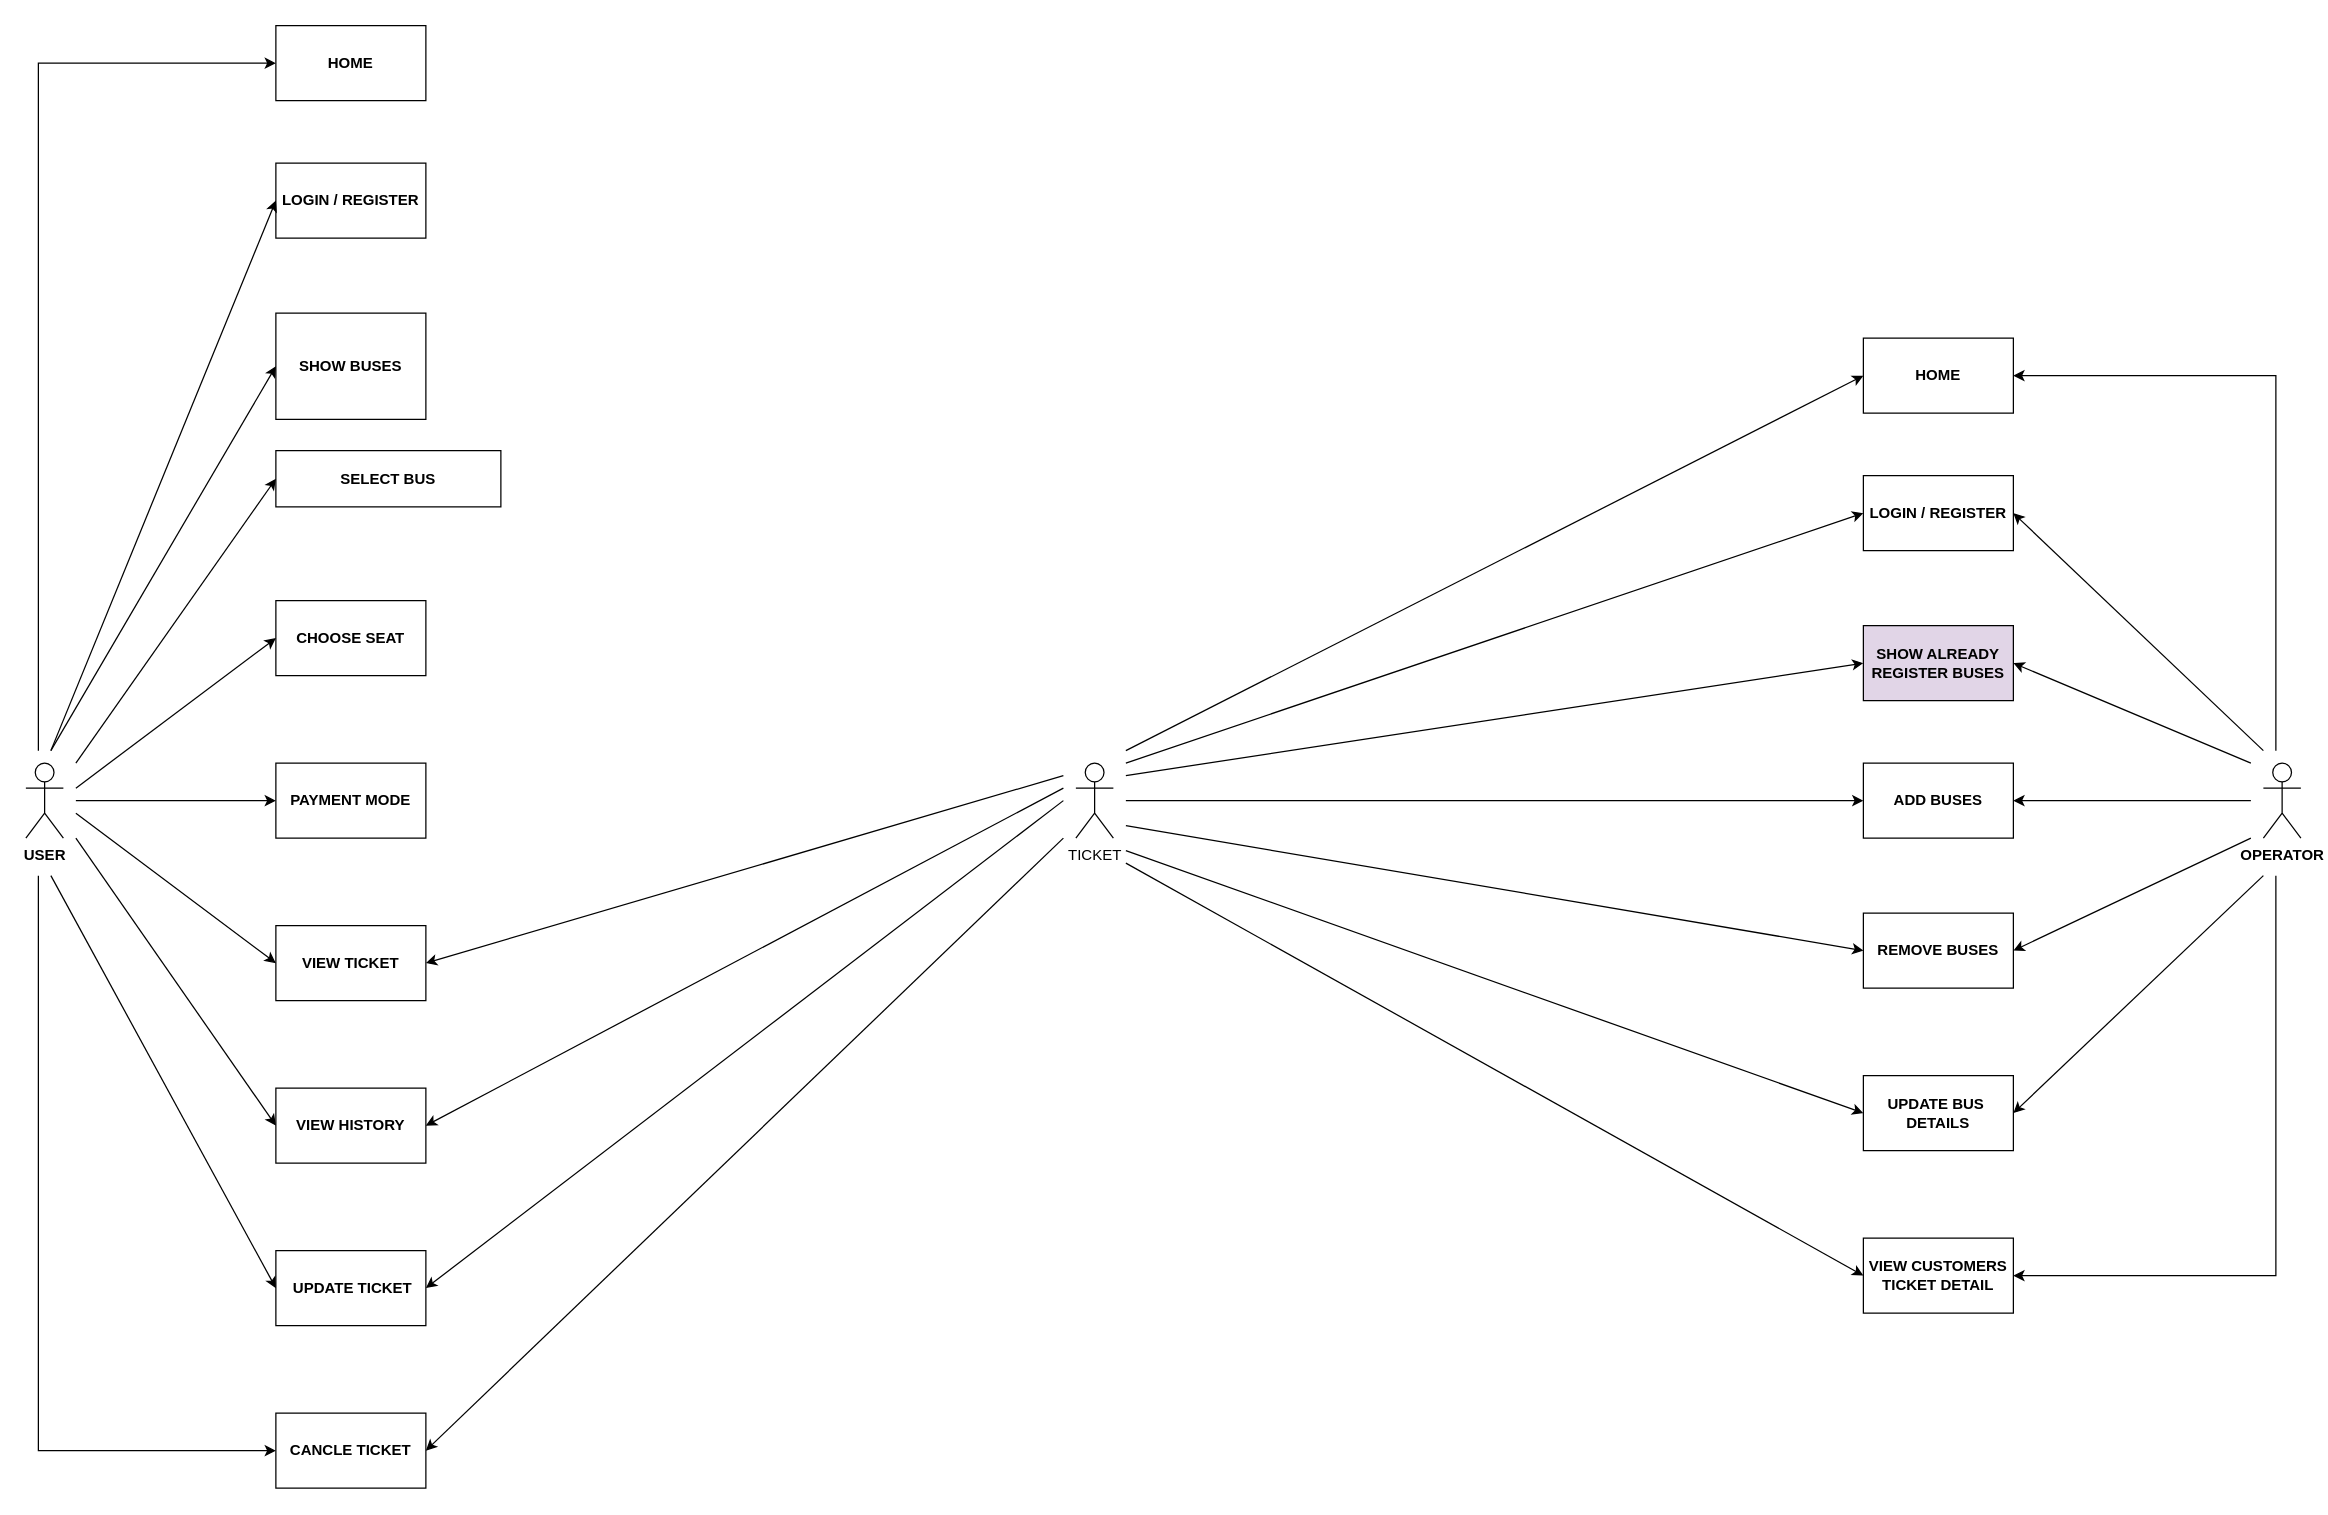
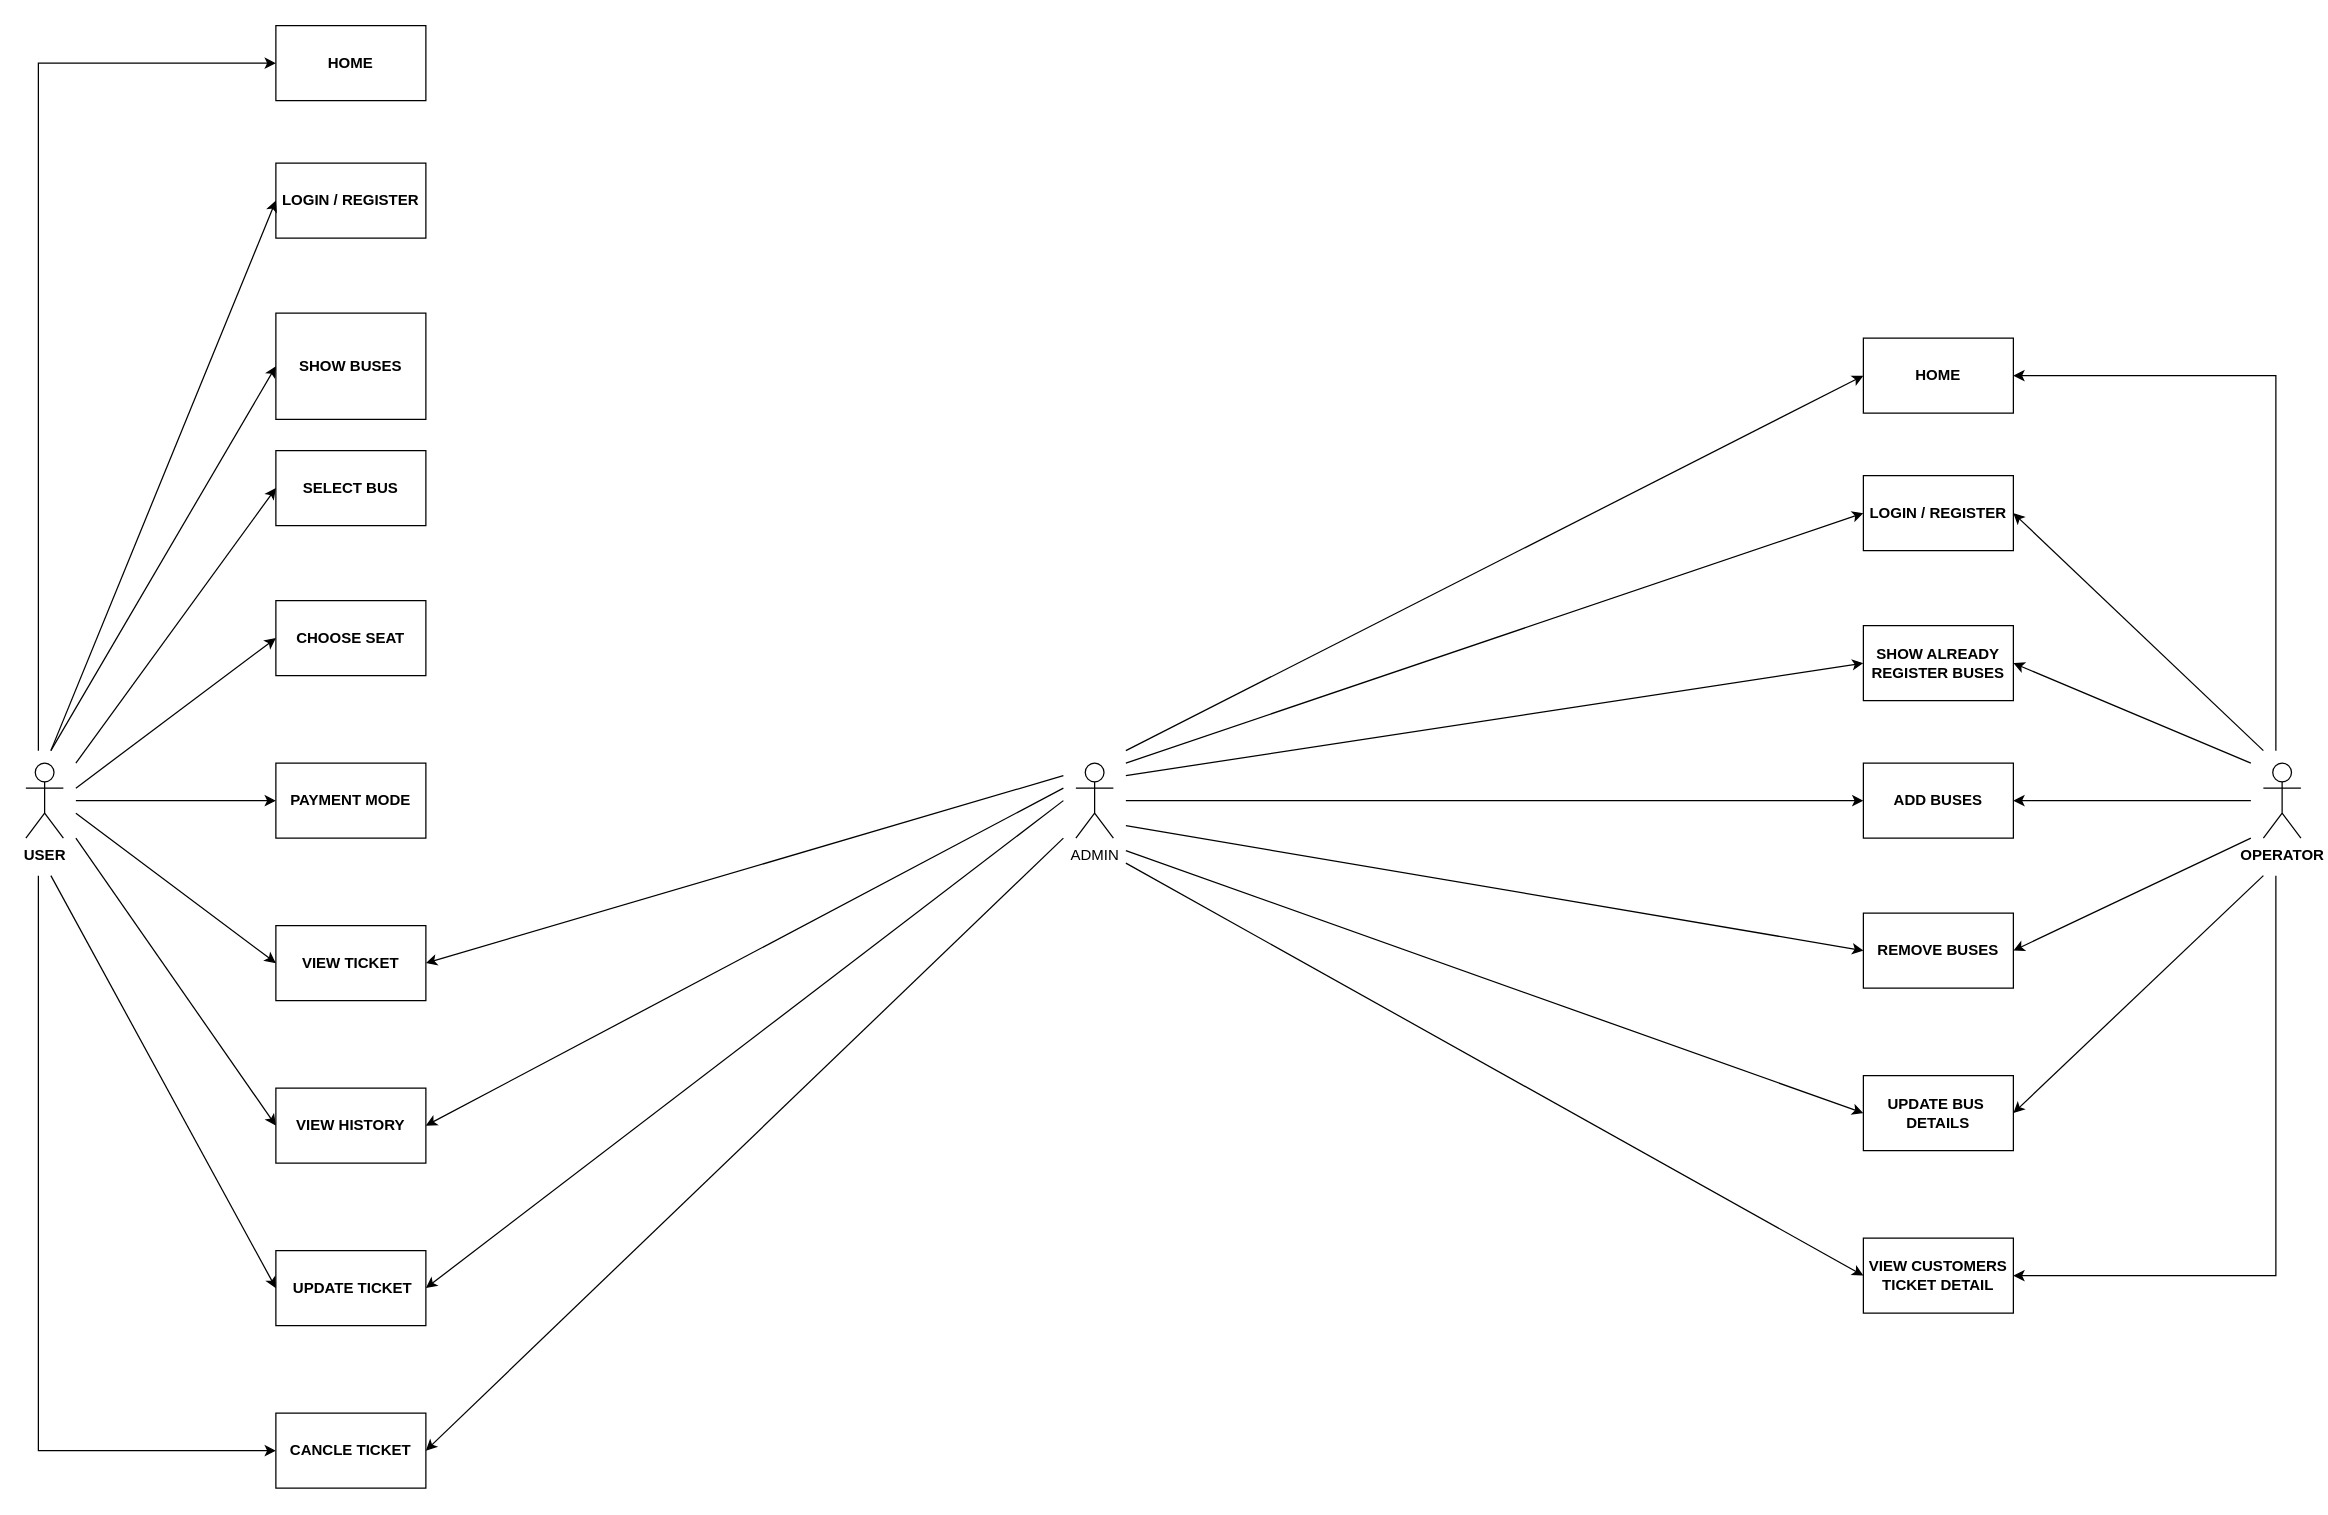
(388, 479) -> (351, 488)
(1938, 663) -> (1938, 663)
(1095, 856) -> (1095, 856)
